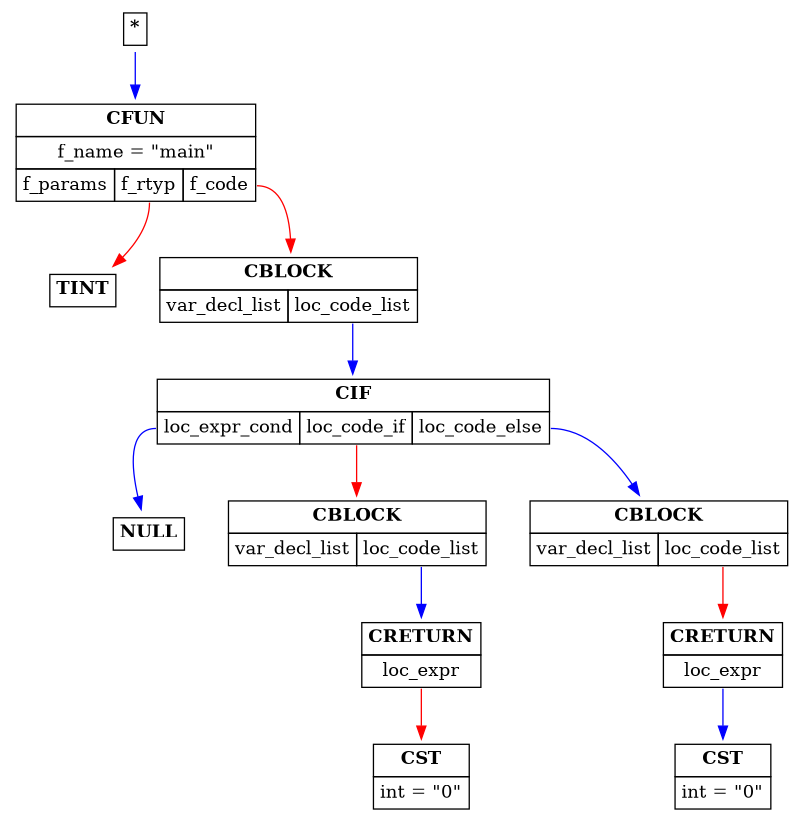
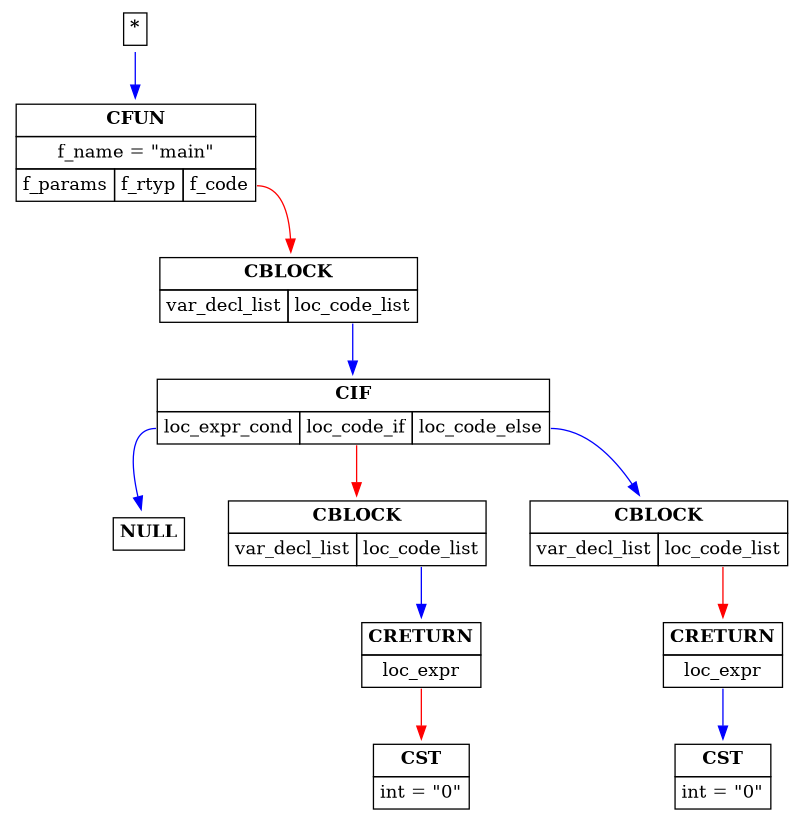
(82, 290) -> none
